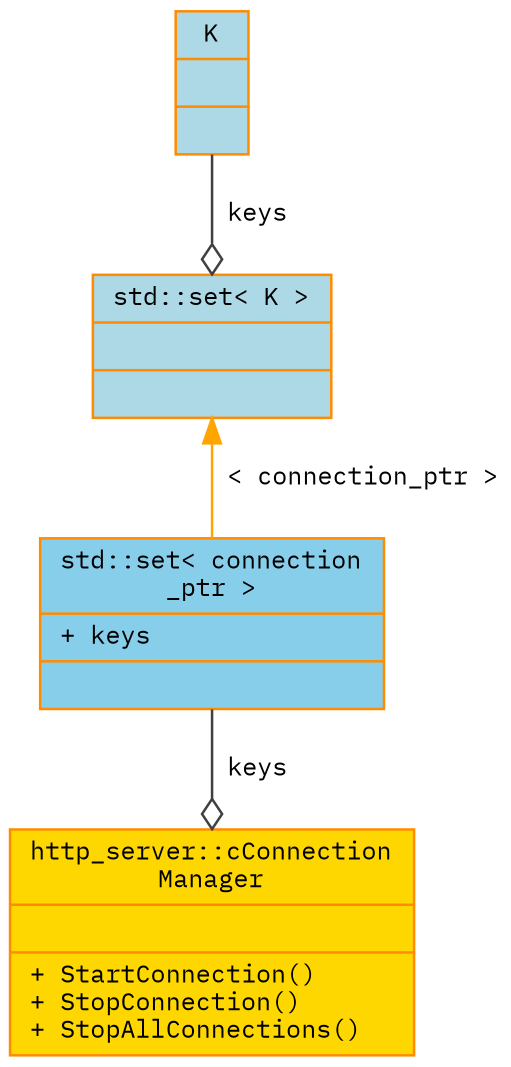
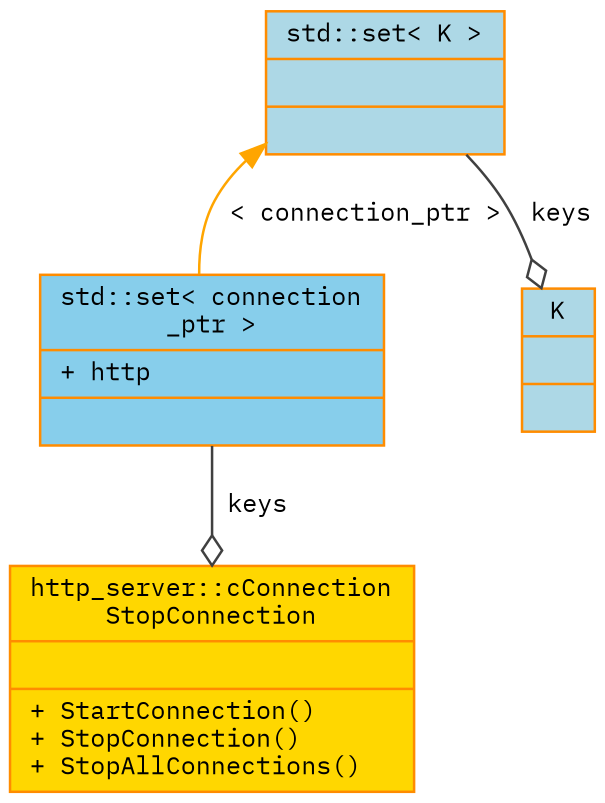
(212, 199) -> (505, 203)
(107, 636) -> (107, 373)
(212, 880) -> (212, 616)
